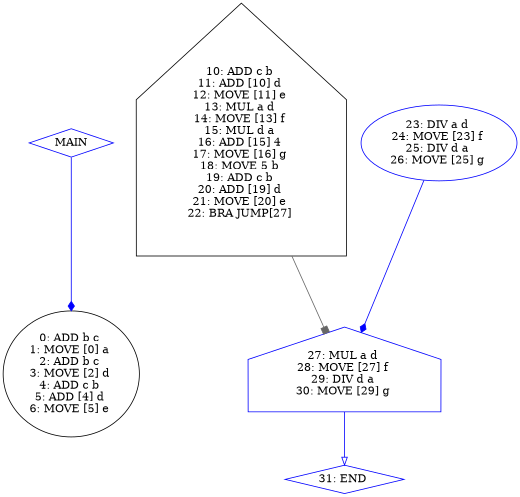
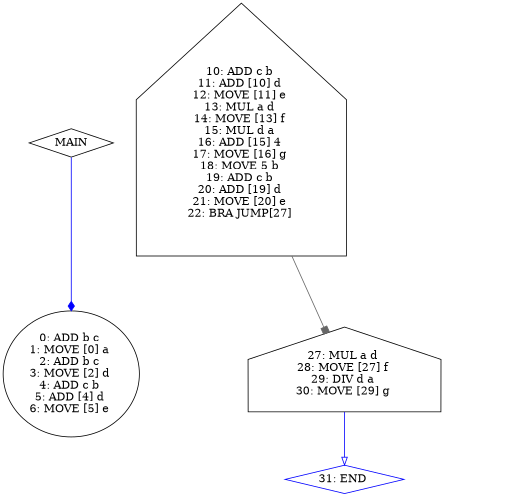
(71, 143) -> (71, 143)
(439, 143) -> none
(345, 374) -> (345, 374)
